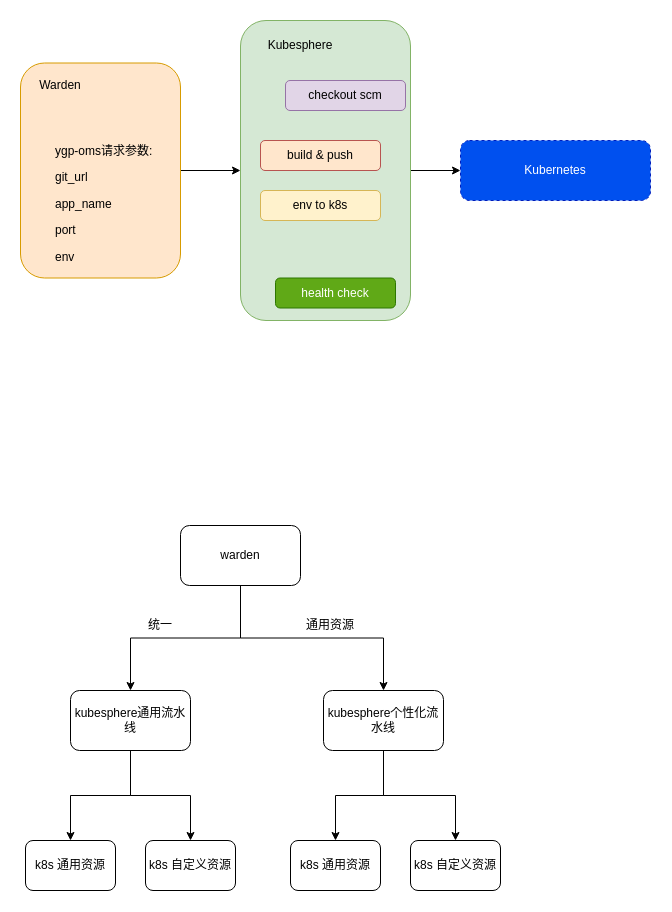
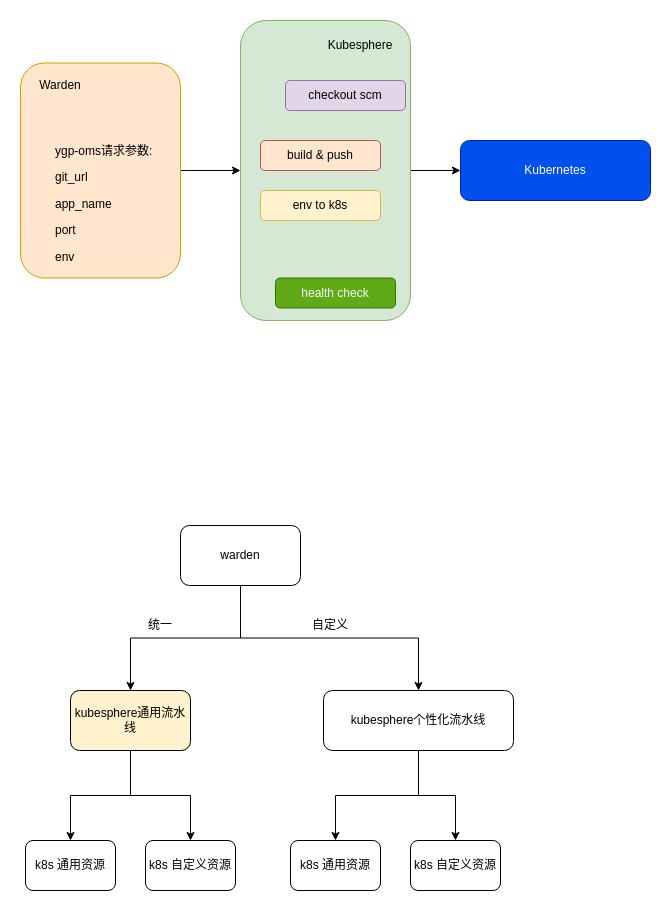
(301, 46) -> (361, 46)
(556, 171) -> (556, 171)
(331, 626) -> (331, 626)
(131, 721) -> (131, 721)
(384, 721) -> (419, 721)
